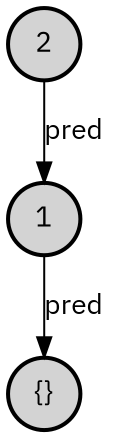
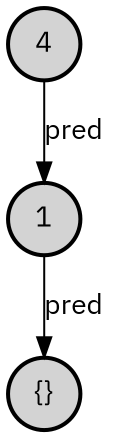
(44, 44) -> (44, 44)
